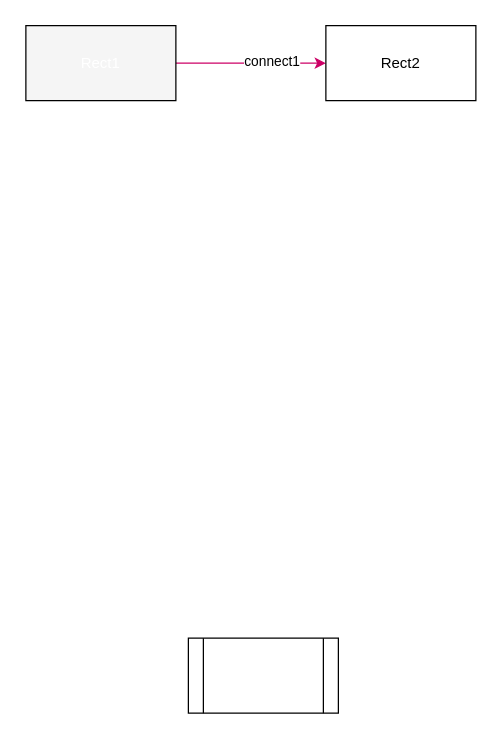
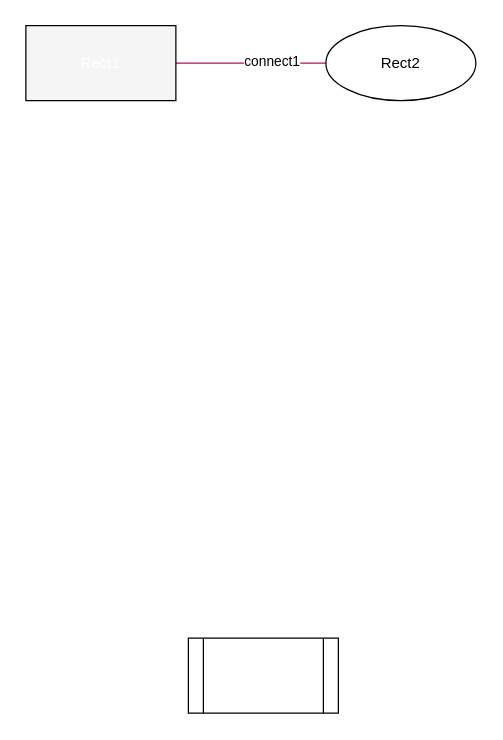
(316, 63) -> (319, 63)
(401, 63) -> (401, 63)
